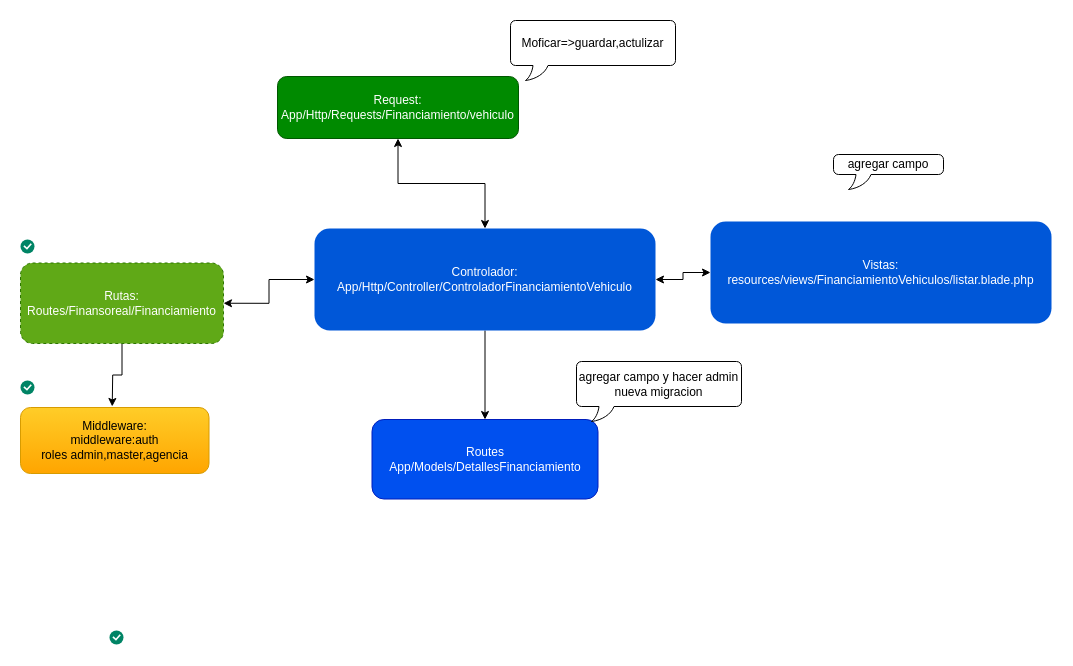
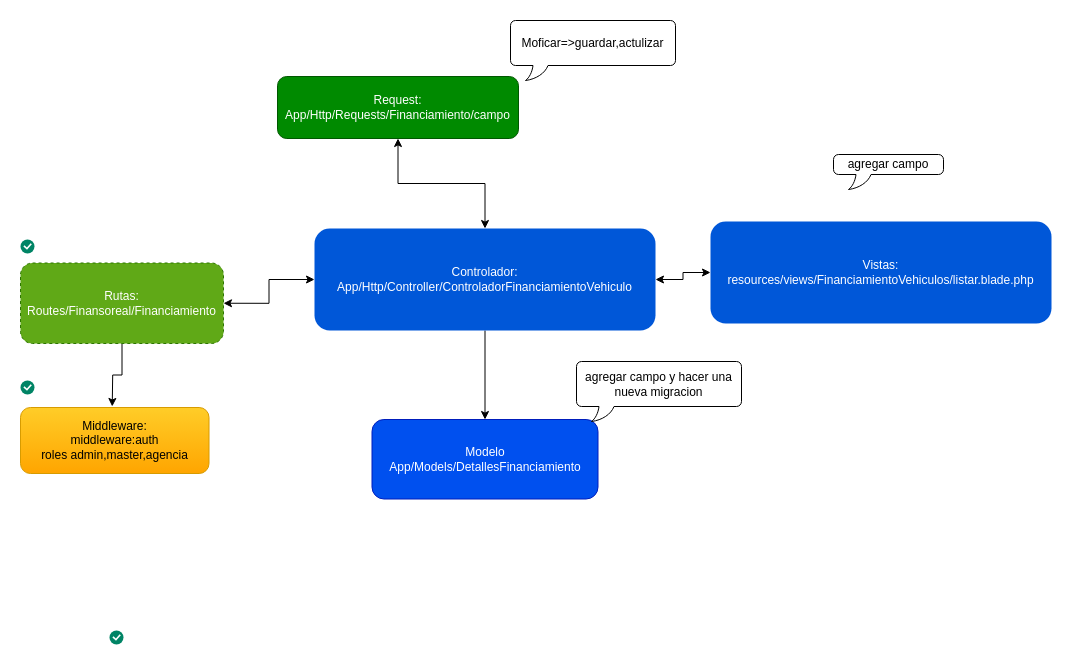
(398, 108) -> (398, 108)
(659, 385) -> (659, 385)
(486, 460) -> (486, 460)
